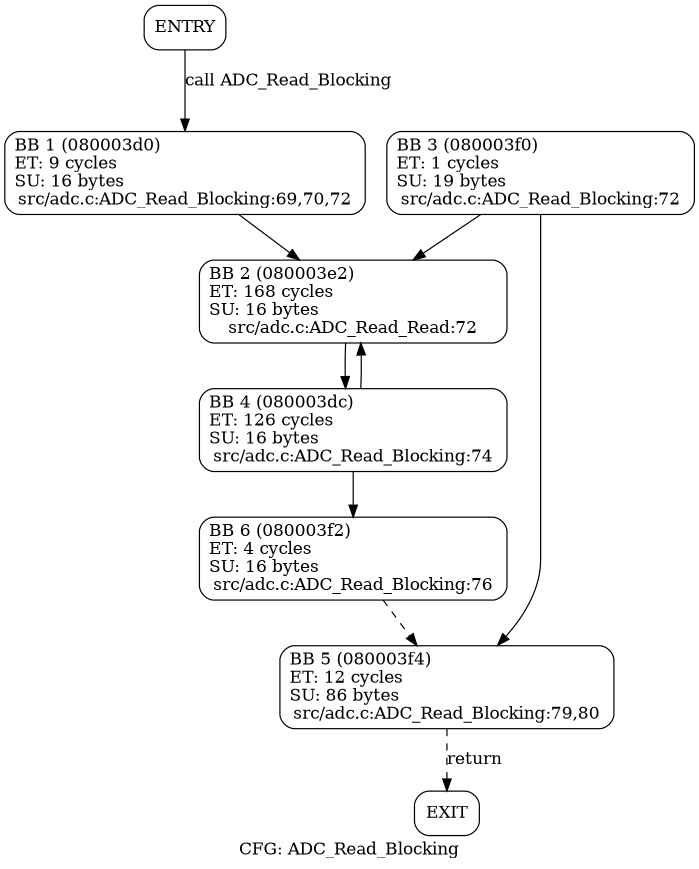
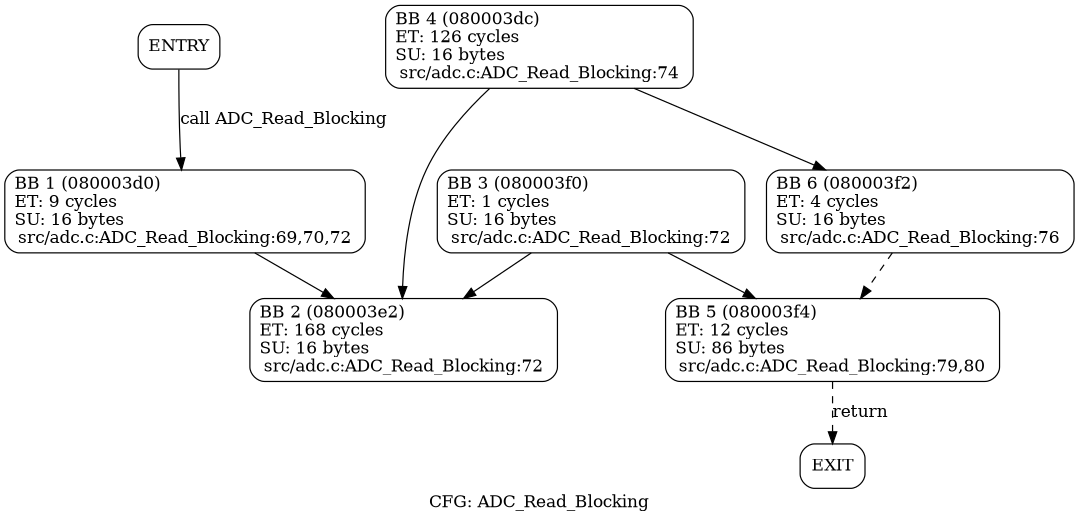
(455, 181) -> (505, 220)
(353, 328) -> (404, 366)
(345, 360) -> none
